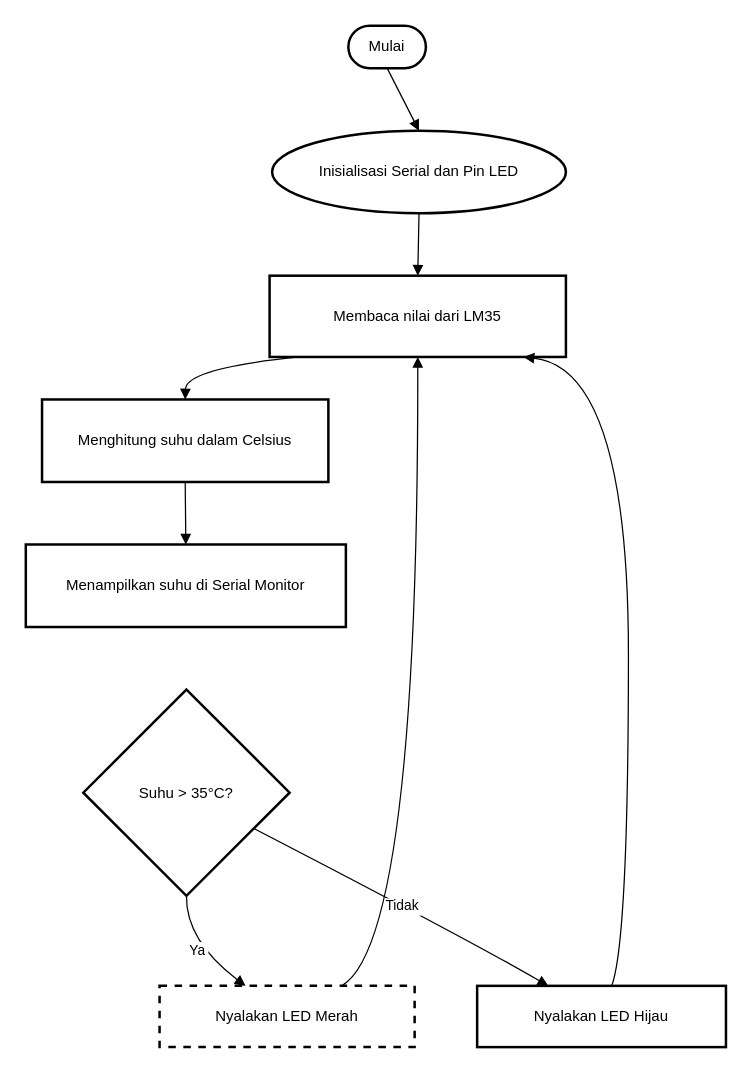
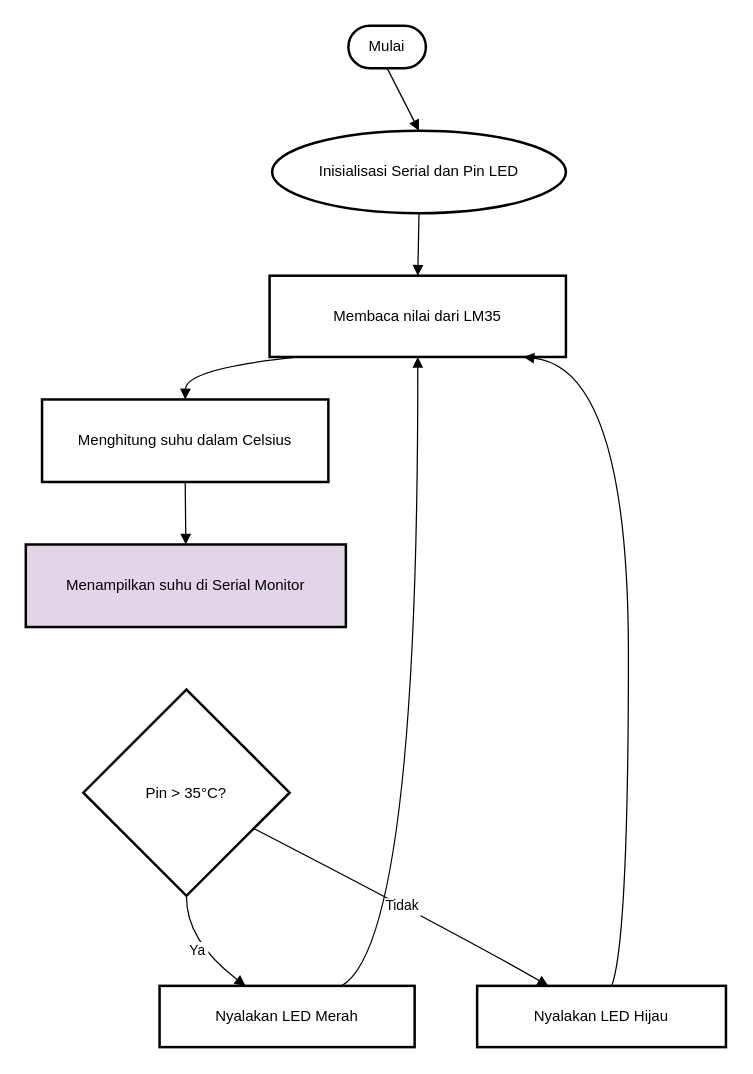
(186, 586) -> (186, 586)
(186, 793) -> (186, 793)
(287, 1016) -> (287, 1016)
